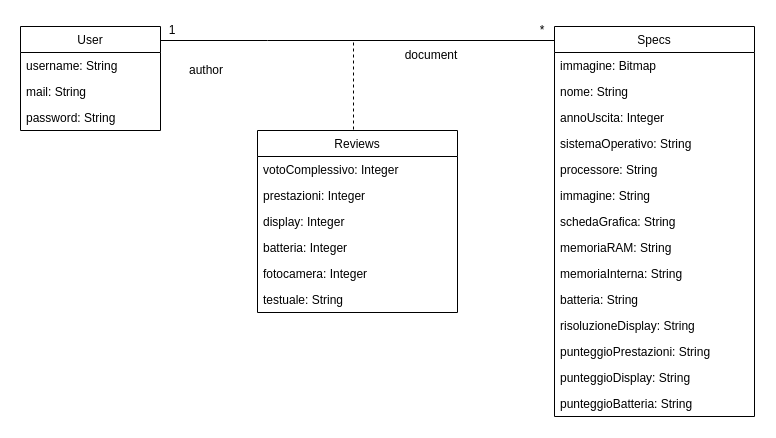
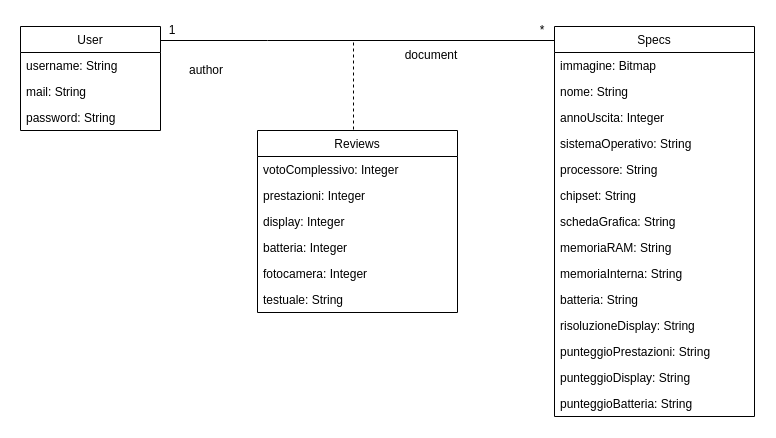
(606, 196) -> (604, 196)
